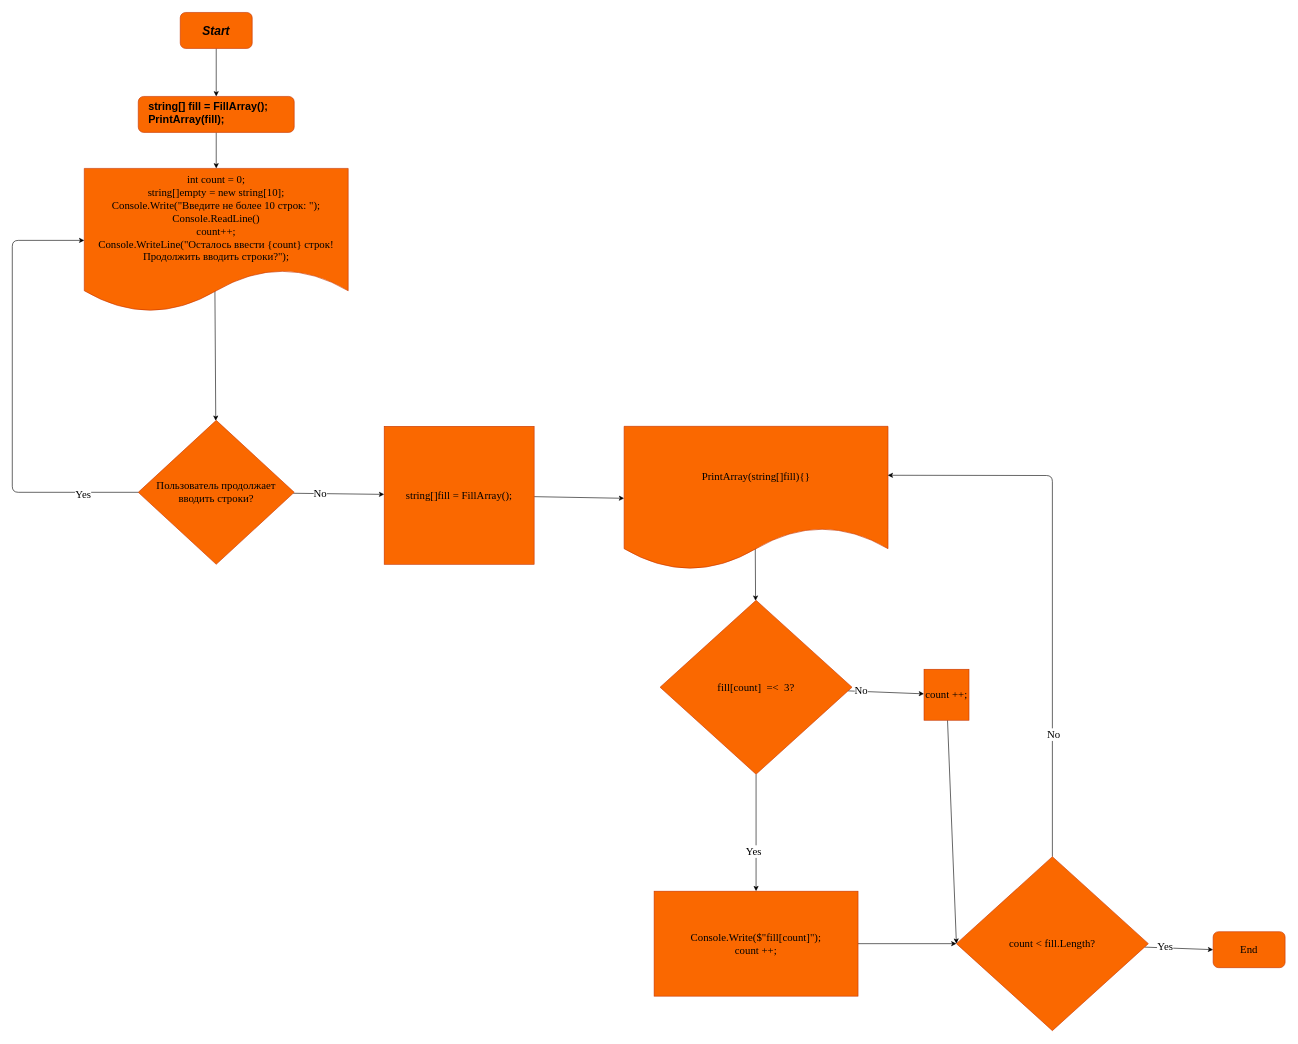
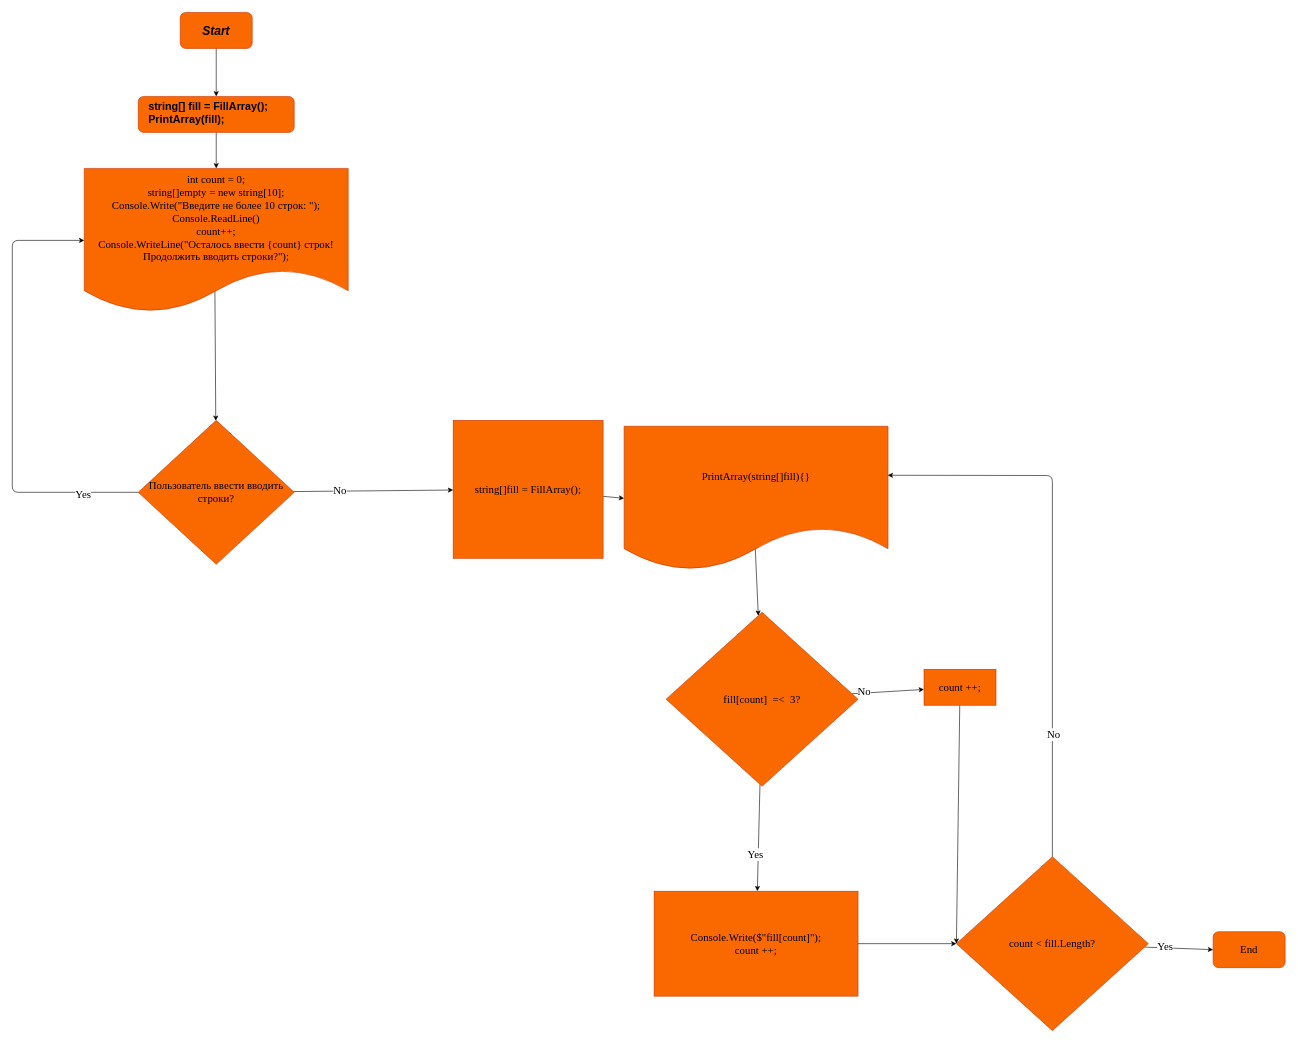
(216, 492) -> (216, 492)
(459, 495) -> (528, 489)
(756, 687) -> (762, 699)
(947, 695) -> (960, 687)
